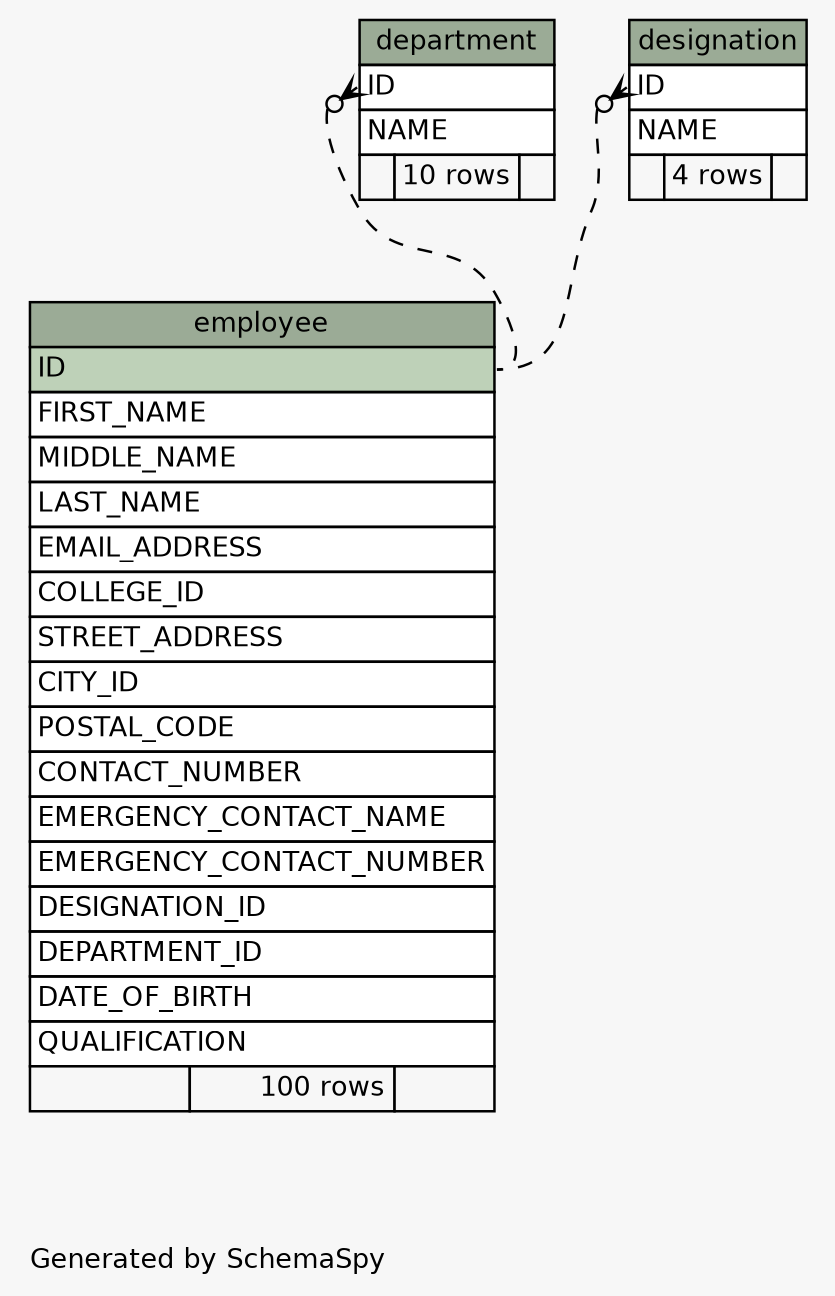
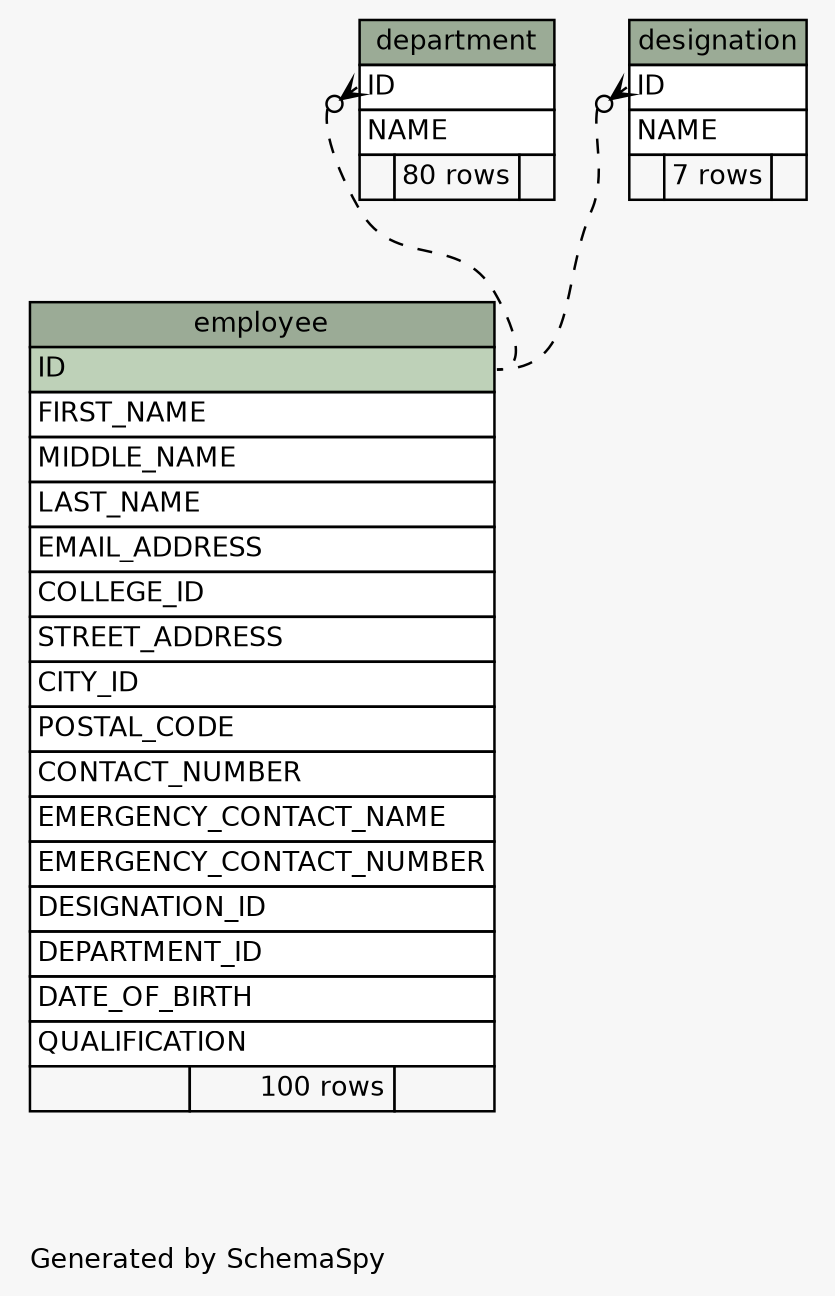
(457, 176) -> (457, 176)
(718, 176) -> (718, 176)
